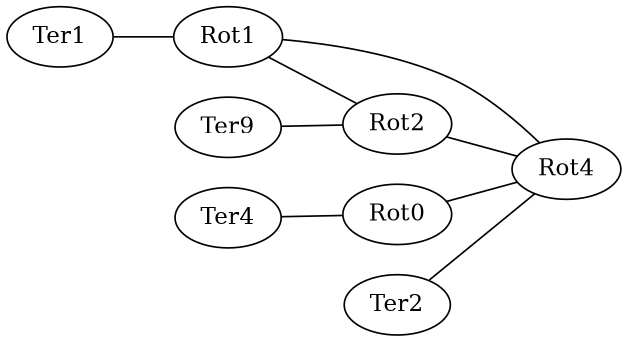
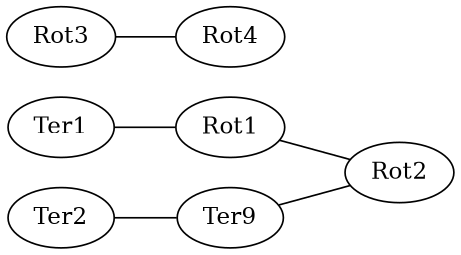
(421, 67) -> none
(482, 147) -> none
(397, 214) -> (61, 37)
(228, 218) -> none
(482, 237) -> (146, 218)
